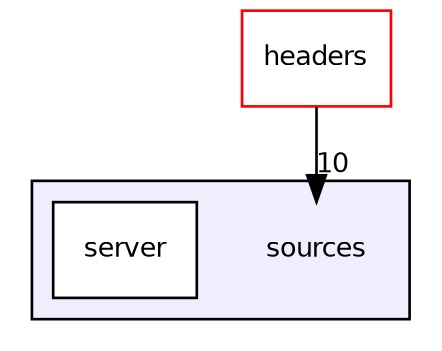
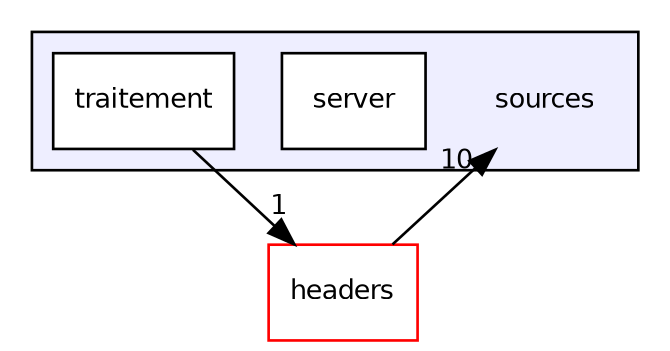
none -> (144, 101)
